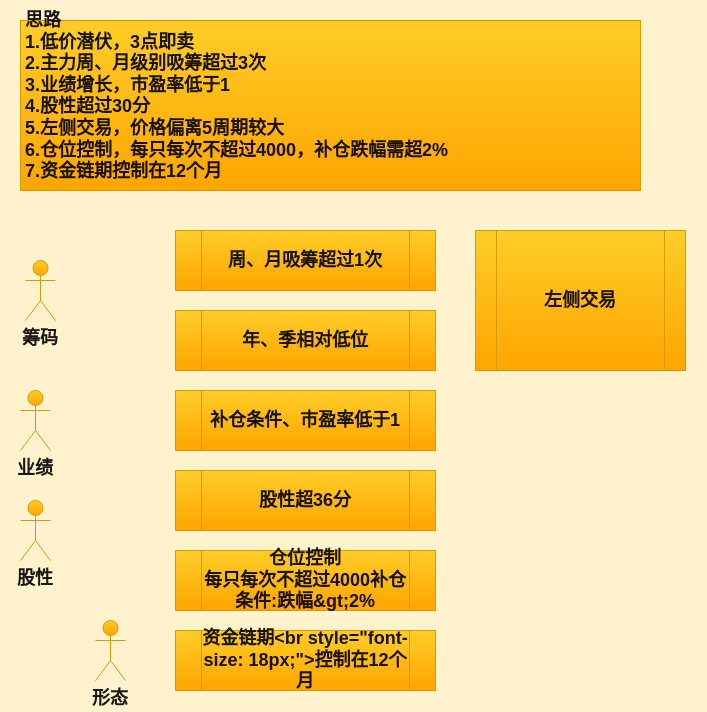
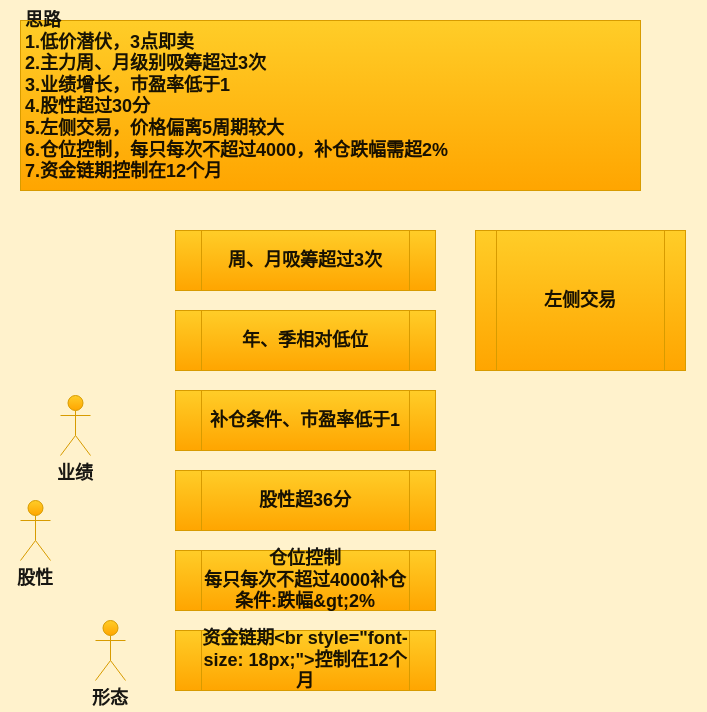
(306, 261) -> (306, 261)
(41, 291) -> none
(36, 421) -> (76, 426)
